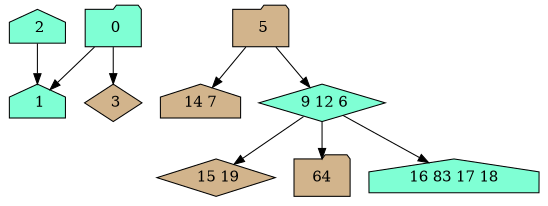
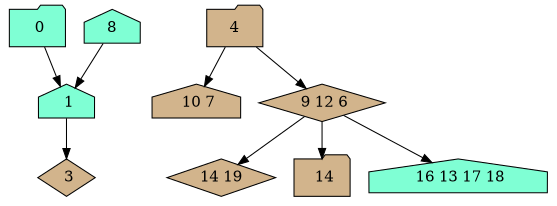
(37, 28) -> (112, 28)
(261, 28) -> (235, 28)
(113, 60) -> (66, 133)
(201, 103) -> (196, 103)
(322, 103) -> (322, 103)
(216, 178) -> (221, 178)
(322, 178) -> (322, 178)
(454, 178) -> (458, 178)
